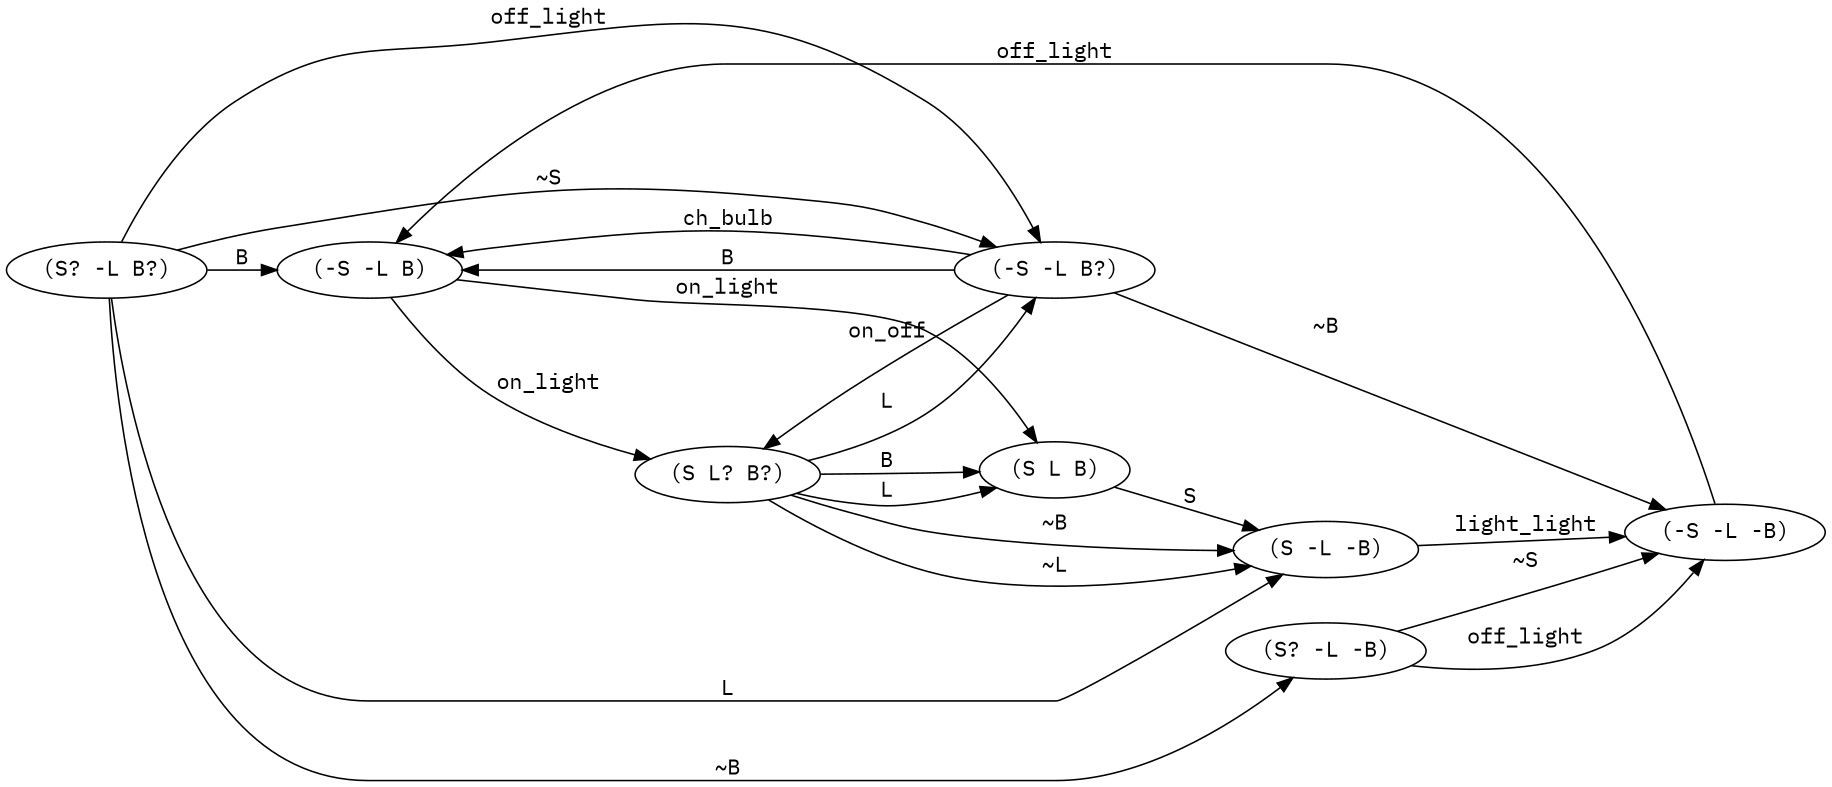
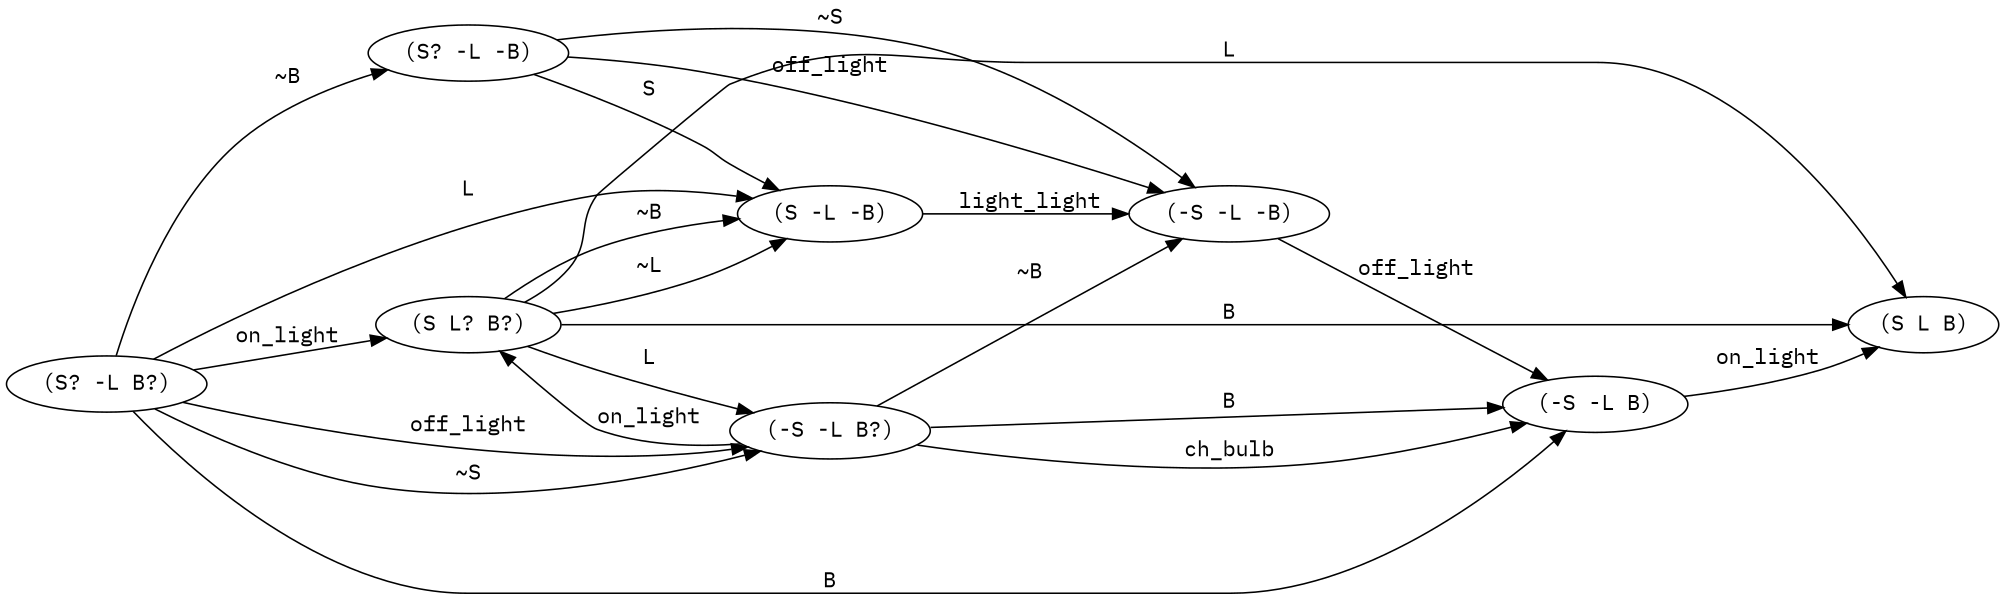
(887, 332) -> (649, 418)
(498, 400) -> (282, 355)
(1179, 506) -> (653, 122)
